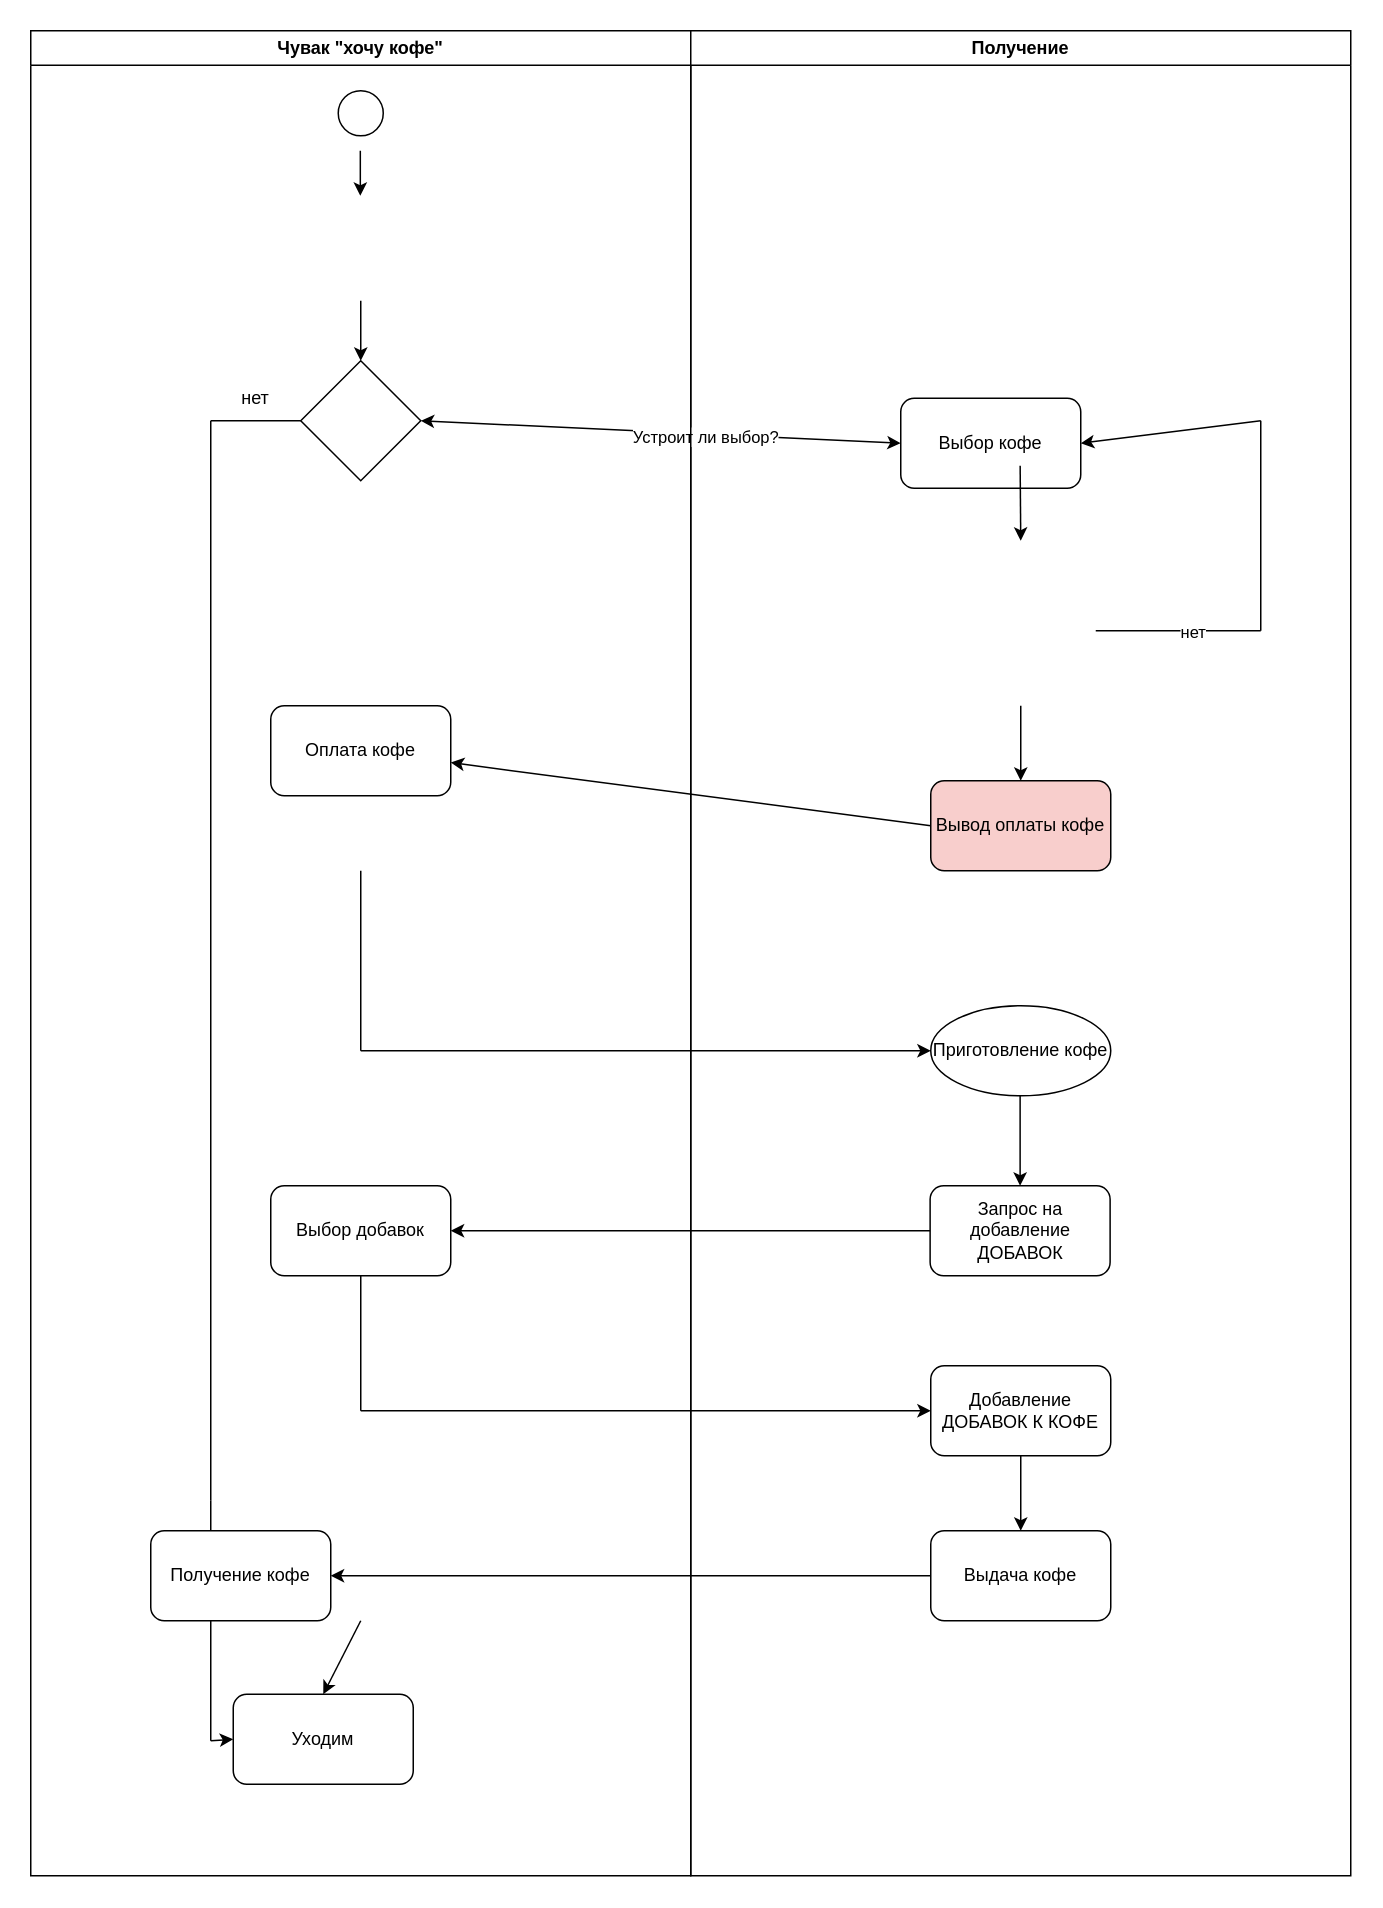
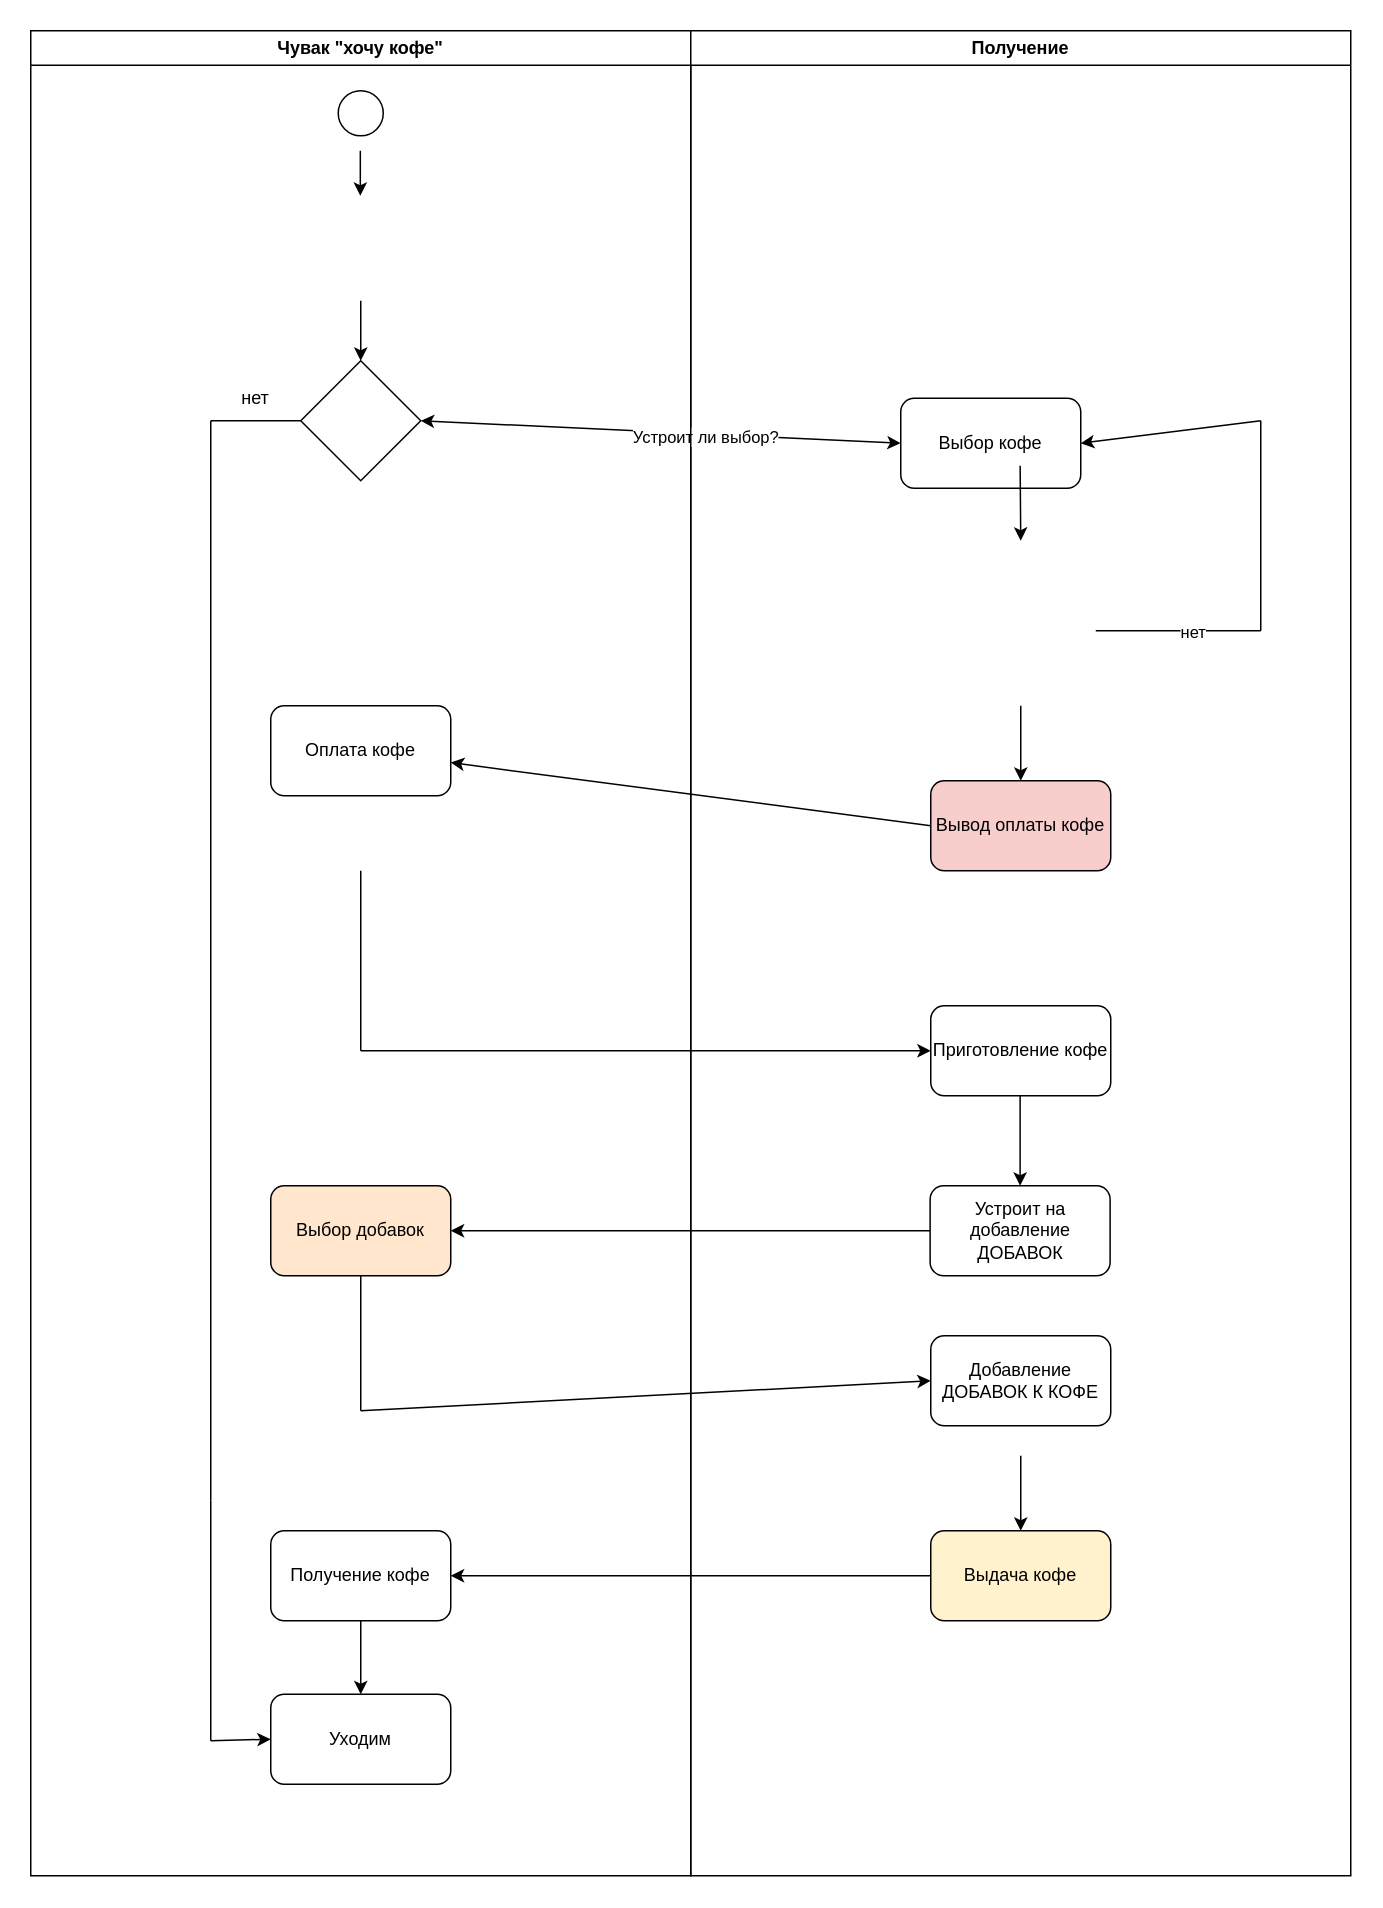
(1021, 1051) -> (1021, 1051)
(361, 1231) -> (361, 1231)
(1021, 1231) -> (1021, 1231)
(1021, 1411) -> (1021, 1381)
(241, 1576) -> (361, 1576)
(1021, 1576) -> (1021, 1576)
(323, 1739) -> (361, 1739)
